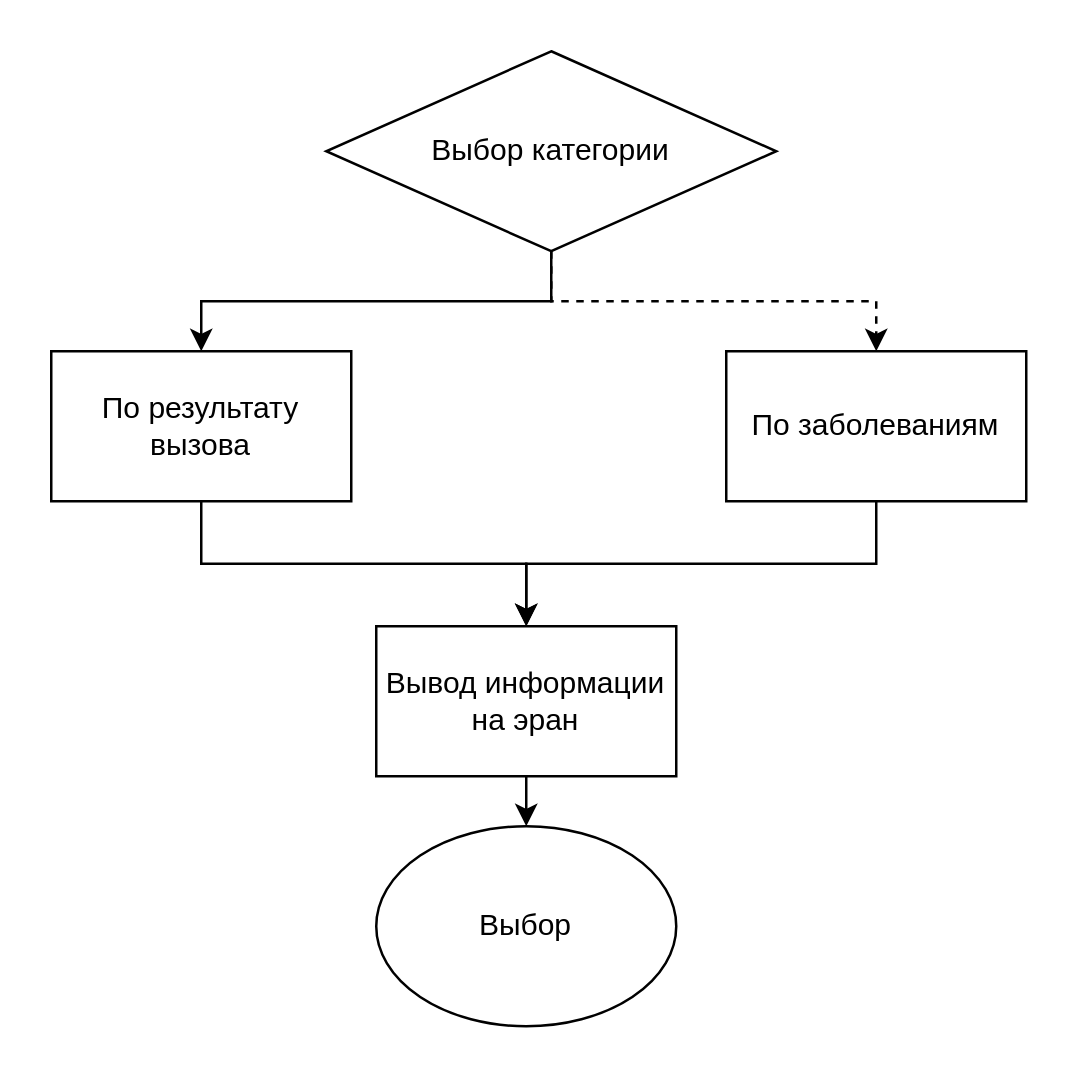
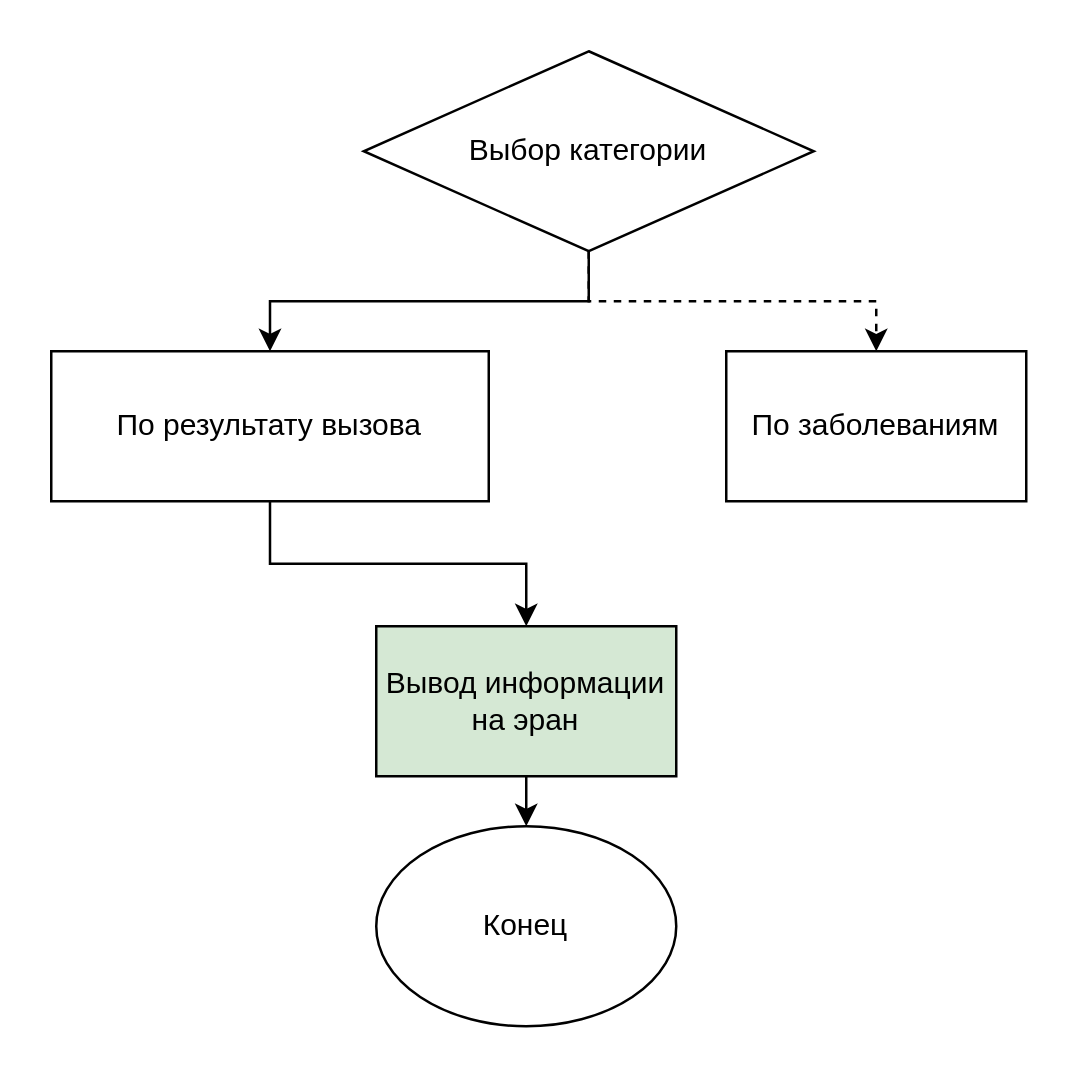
(551, 151) -> (589, 151)
(201, 426) -> (270, 426)
(735, 564) -> none
(526, 701) -> (526, 701)
(526, 926) -> (526, 926)
